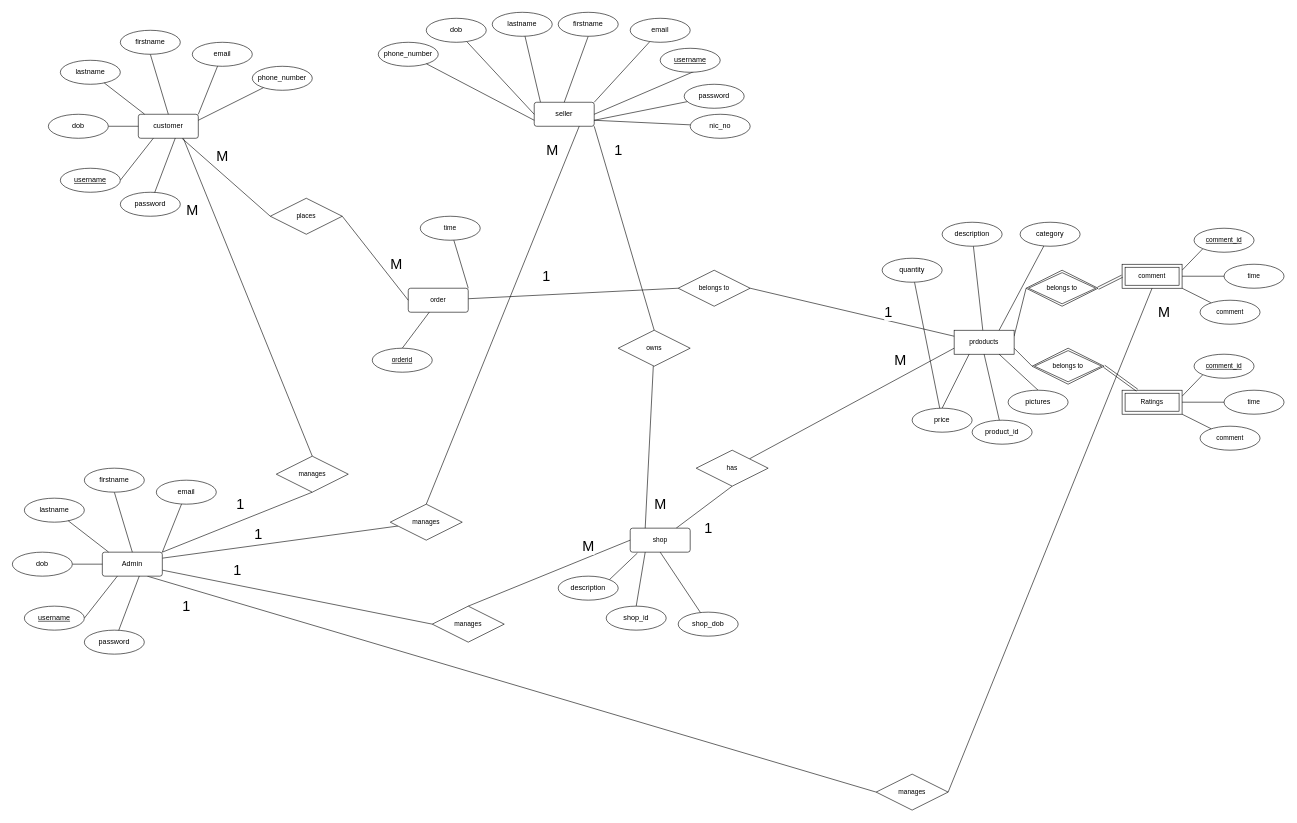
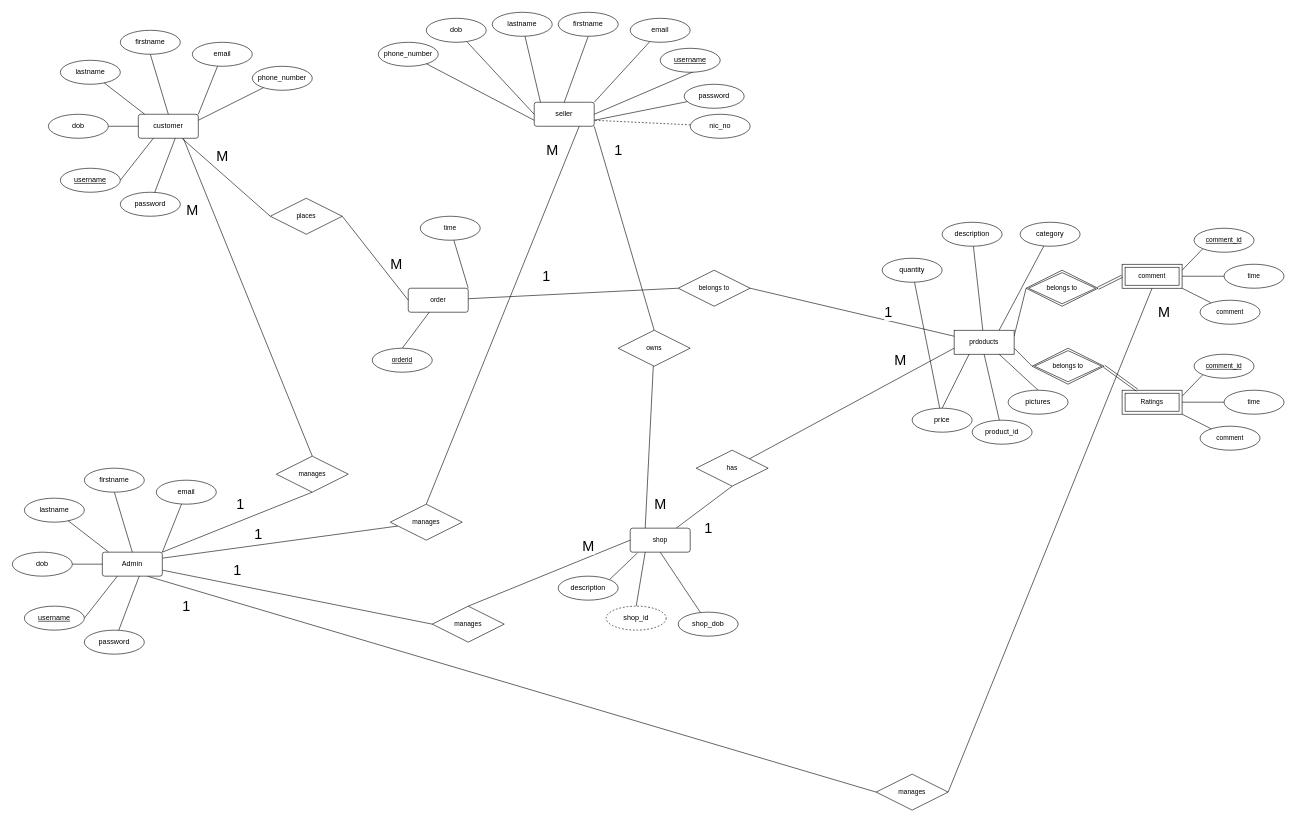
(644, 123) -> (644, 123)
(636, 618) -> (636, 618)
